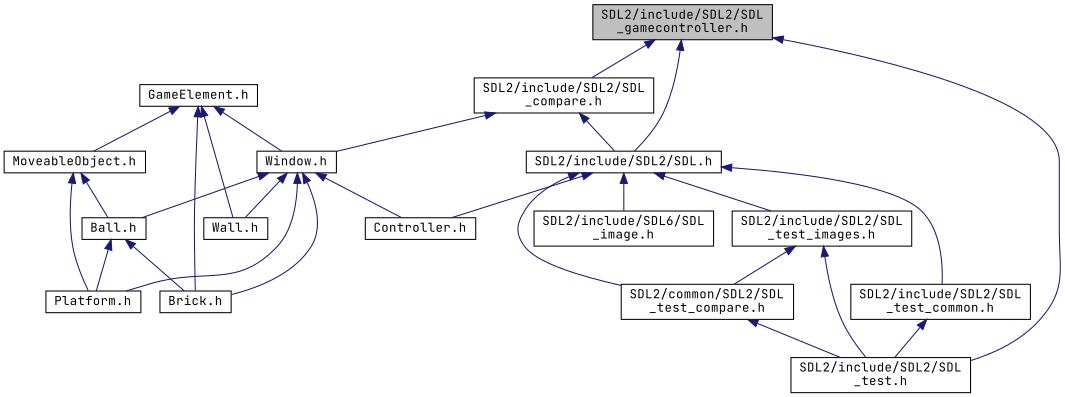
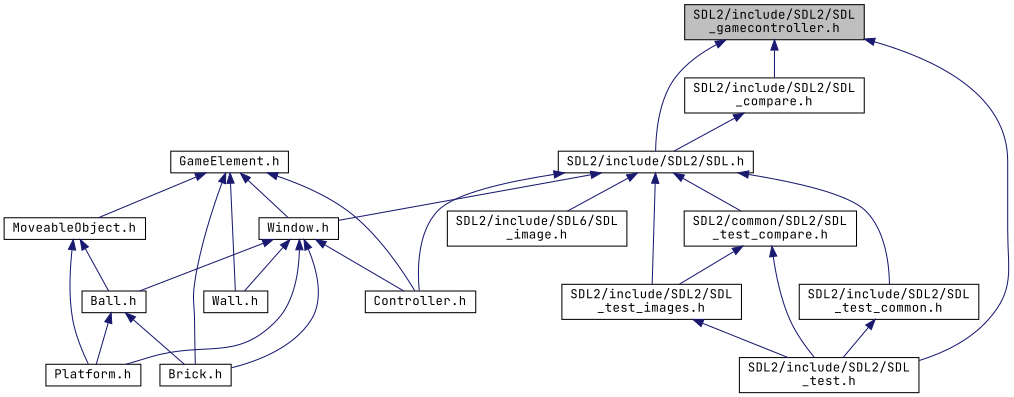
(411, 133) -> (433, 203)
none -> (364, 225)
(760, 268) -> (706, 268)
